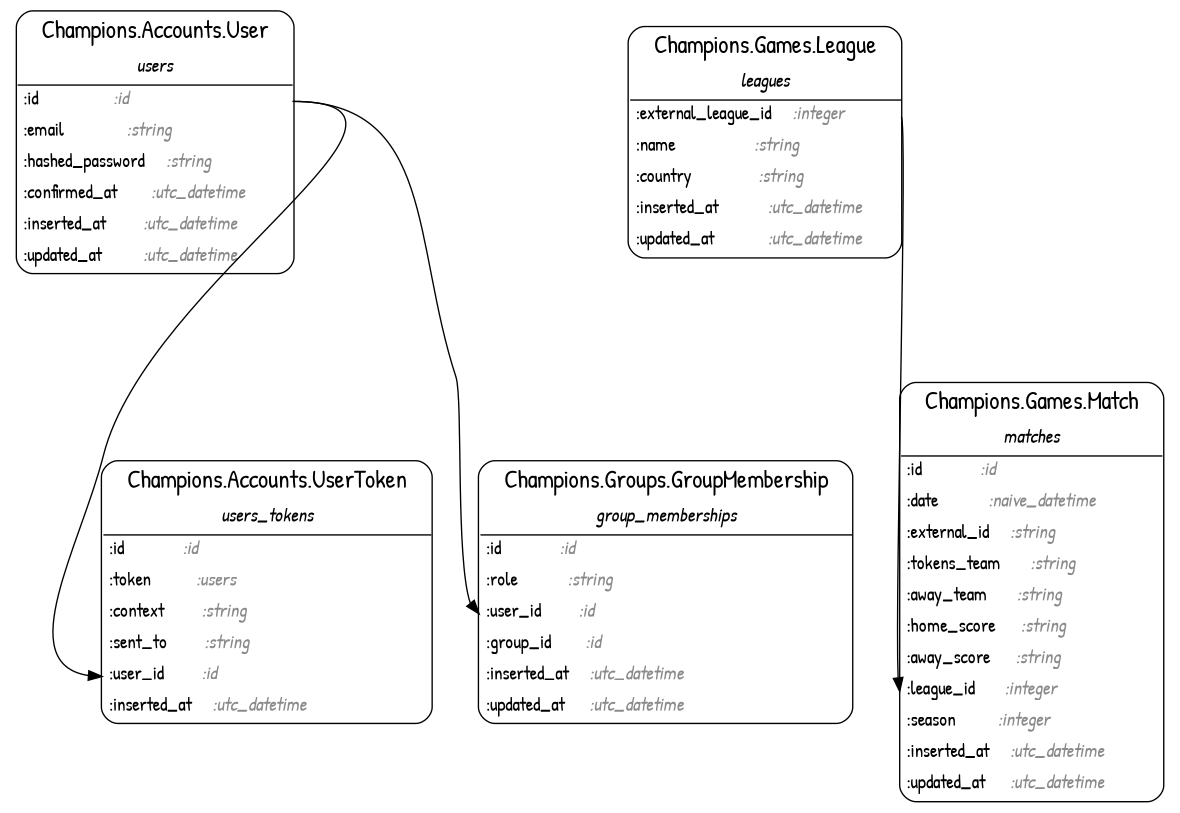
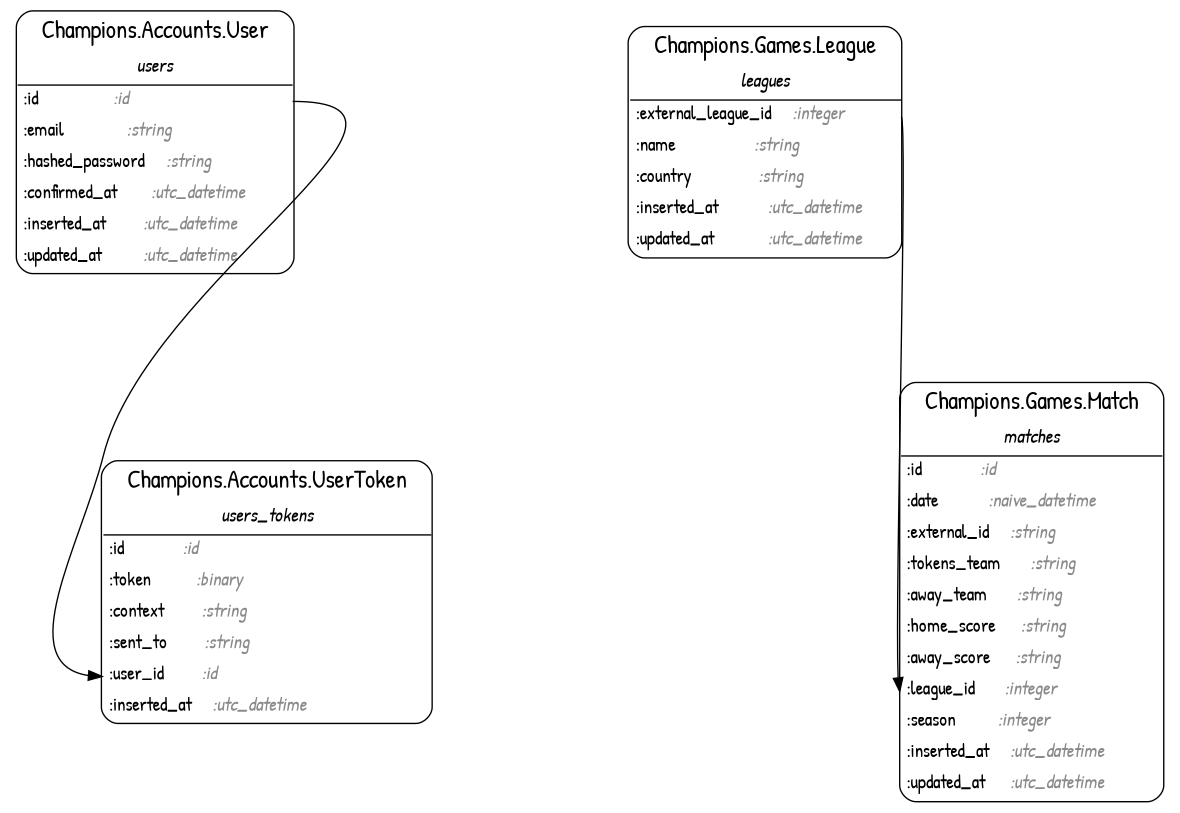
(239, 580) -> (242, 580)
(666, 592) -> none
